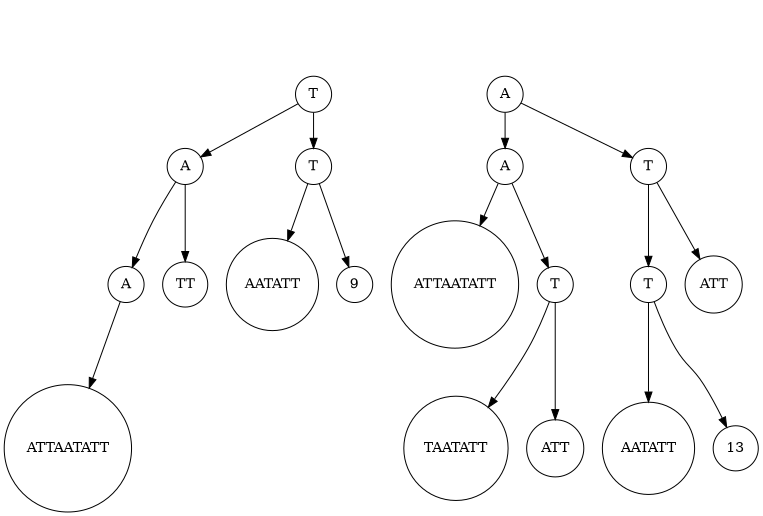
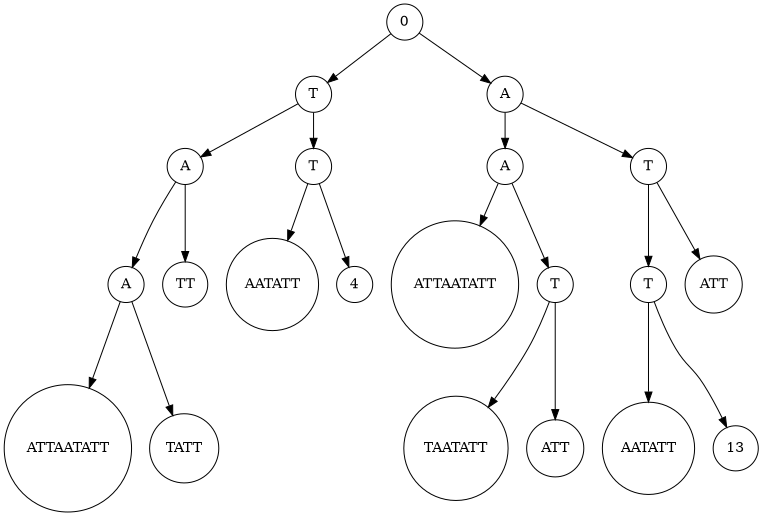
none -> (405, 22)
(355, 284) -> (355, 284)
none -> (184, 448)
